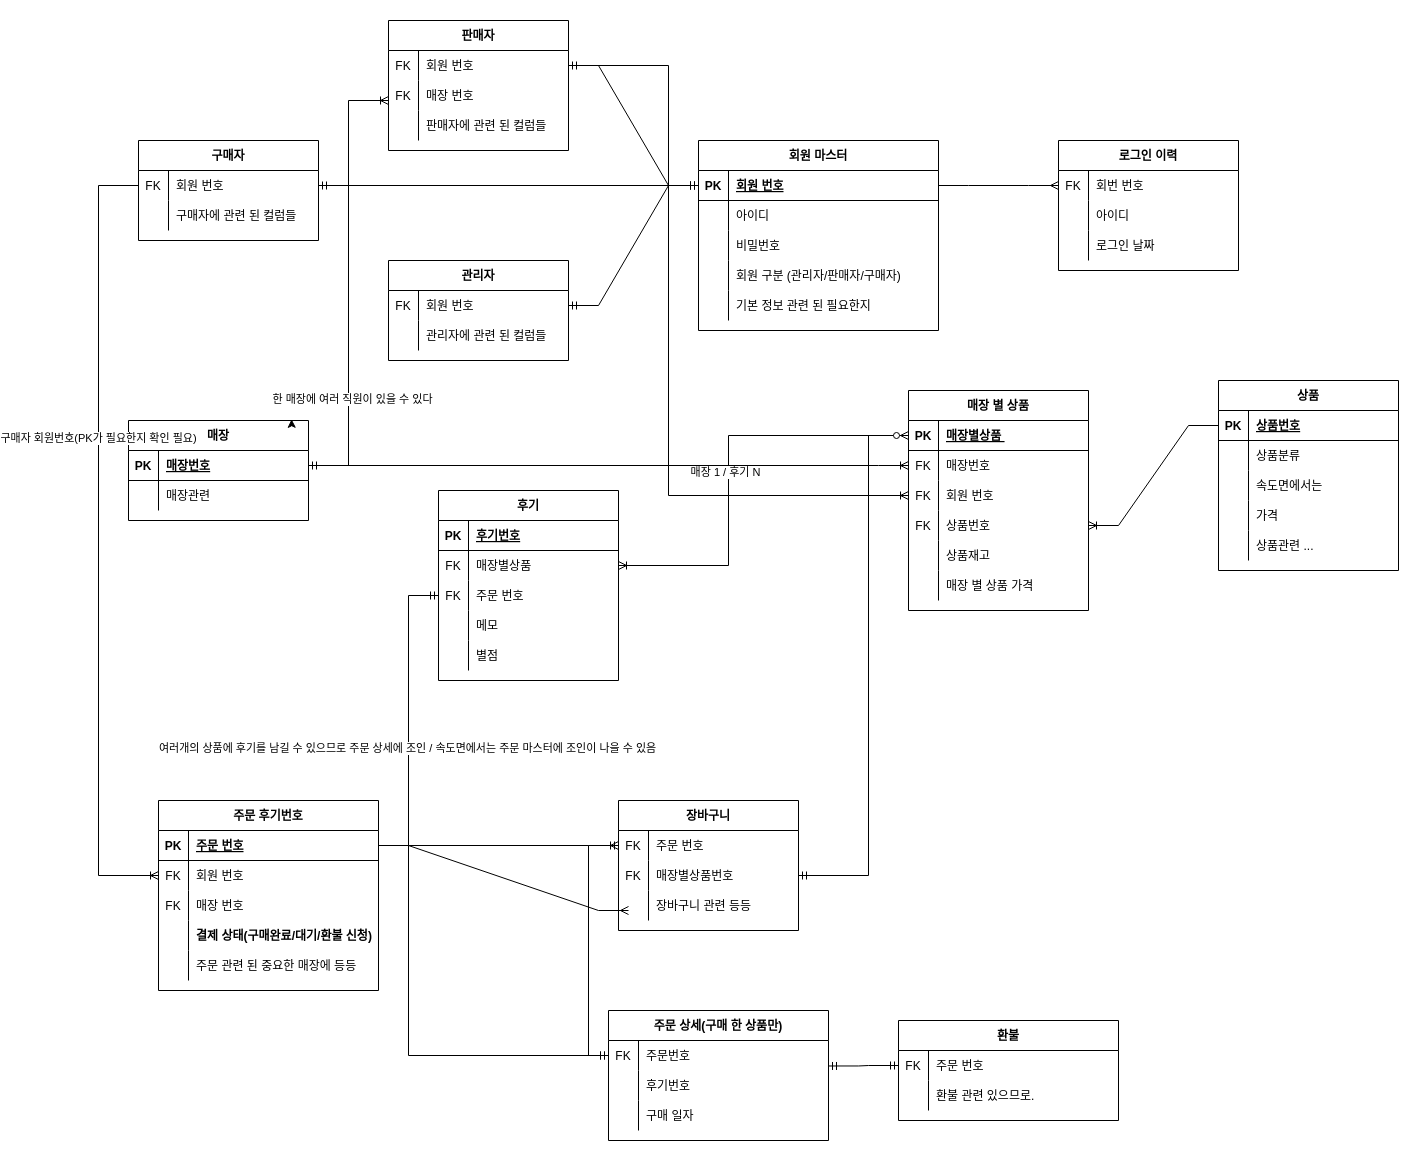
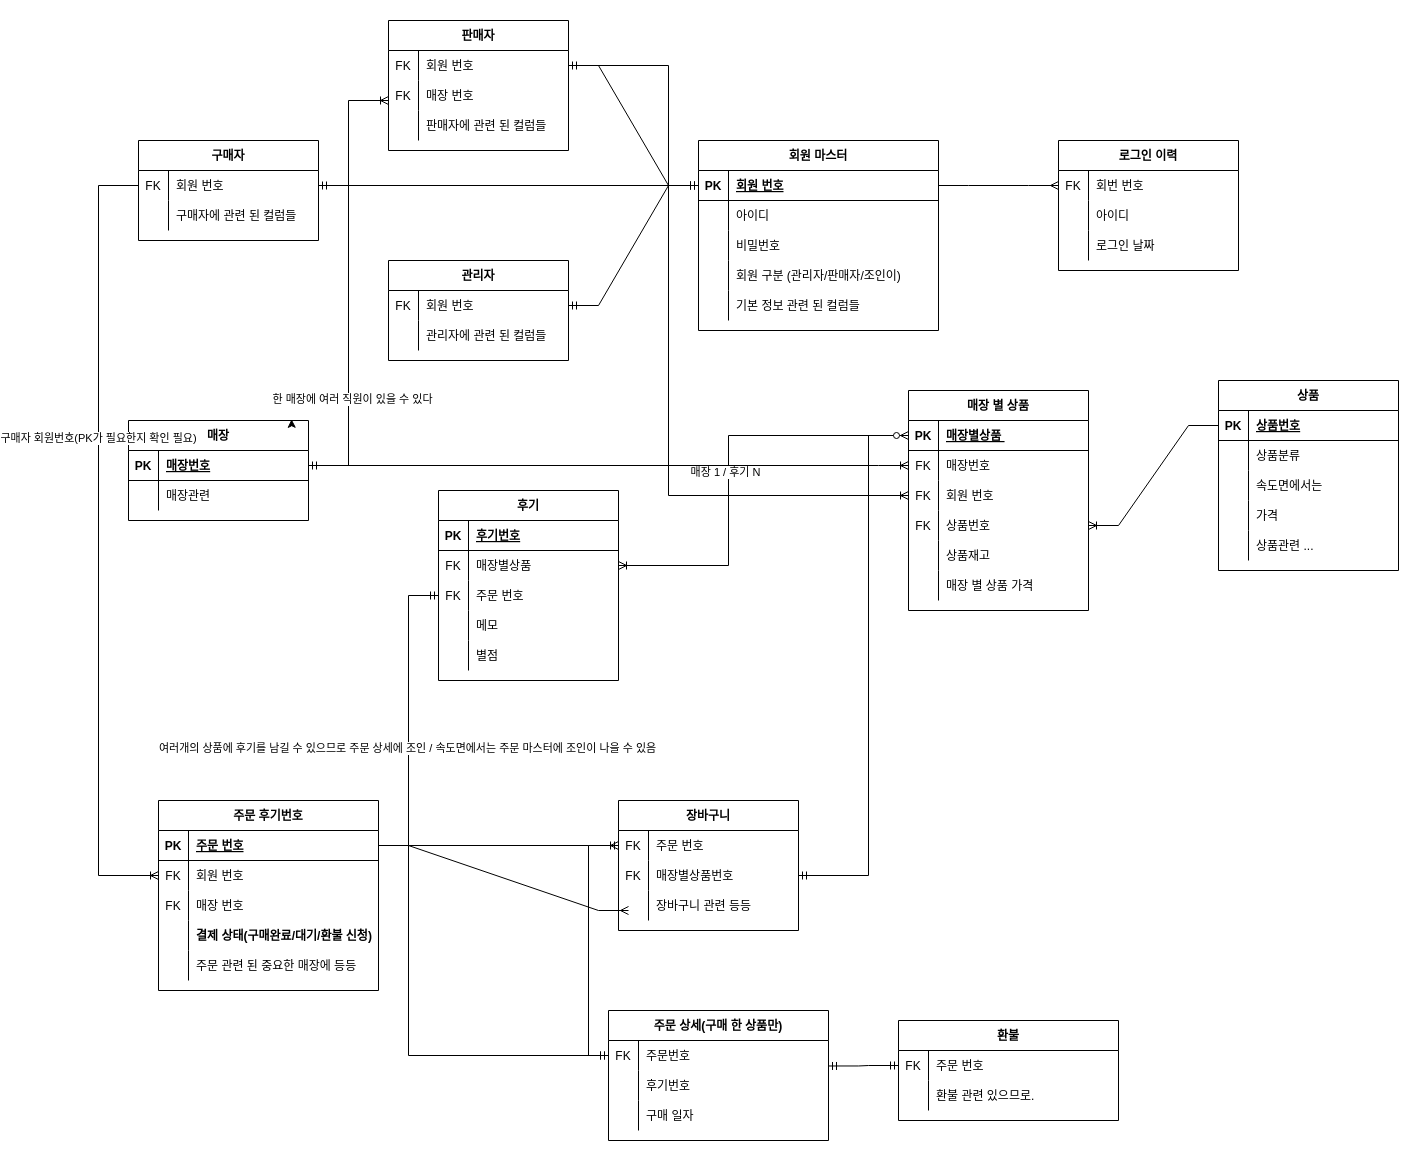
(831, 276) -> (831, 276)
(809, 306) -> (803, 306)
